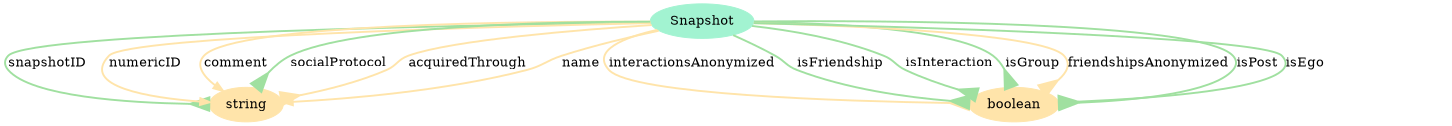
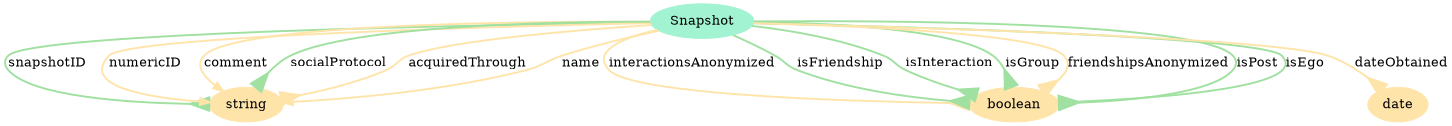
none -> (1398, 105)
